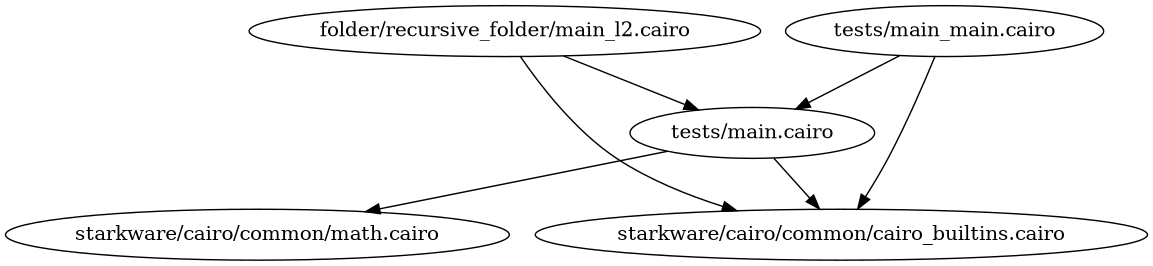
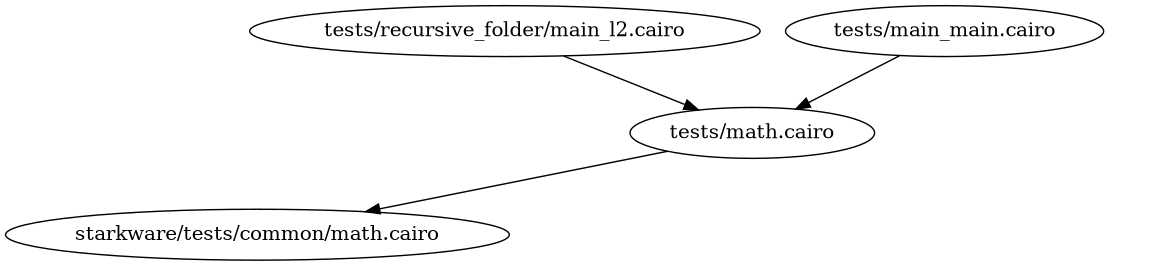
(505, 31) -> (505, 31)
(752, 133) -> (752, 133)
(257, 235) -> (257, 235)
(841, 235) -> none
